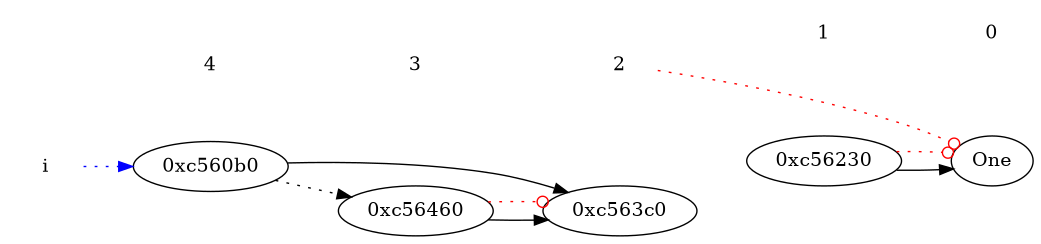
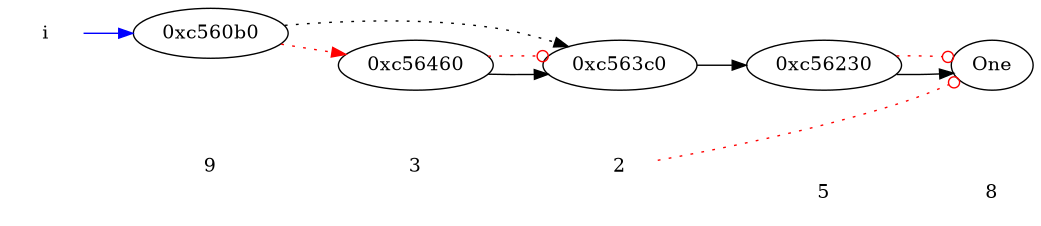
(824, 33) -> (824, 193)
(992, 33) -> (992, 193)
(211, 65) -> (211, 167)
none -> (714, 65)
(422, 166) -> (421, 22)
(101, 167) -> (101, 33)
(306, 187) -> (306, 48)
